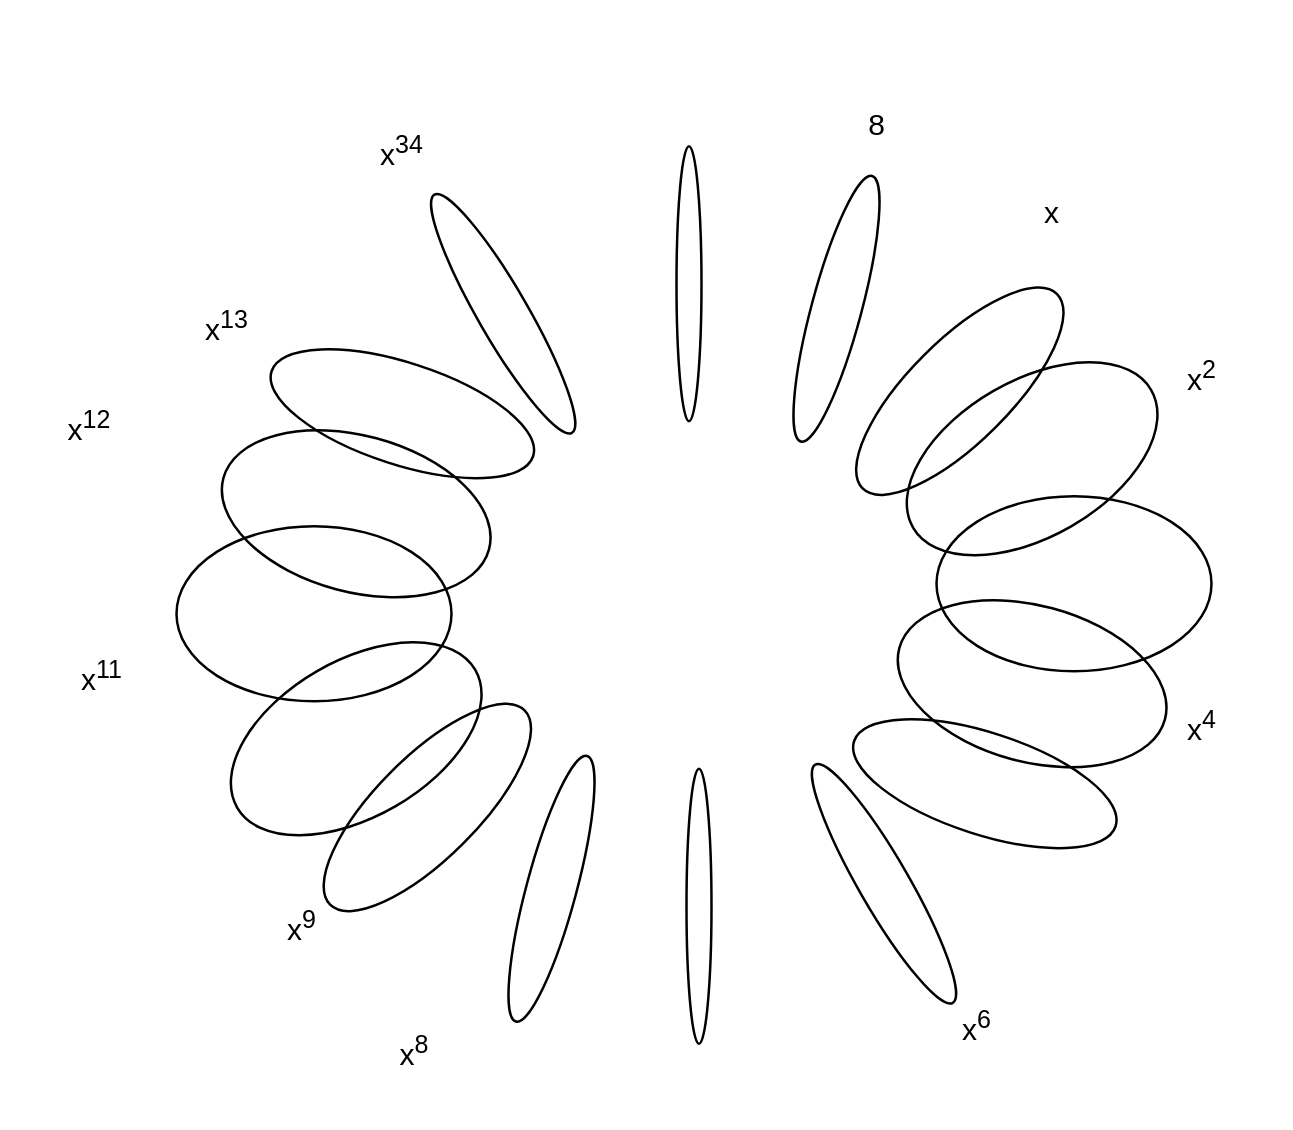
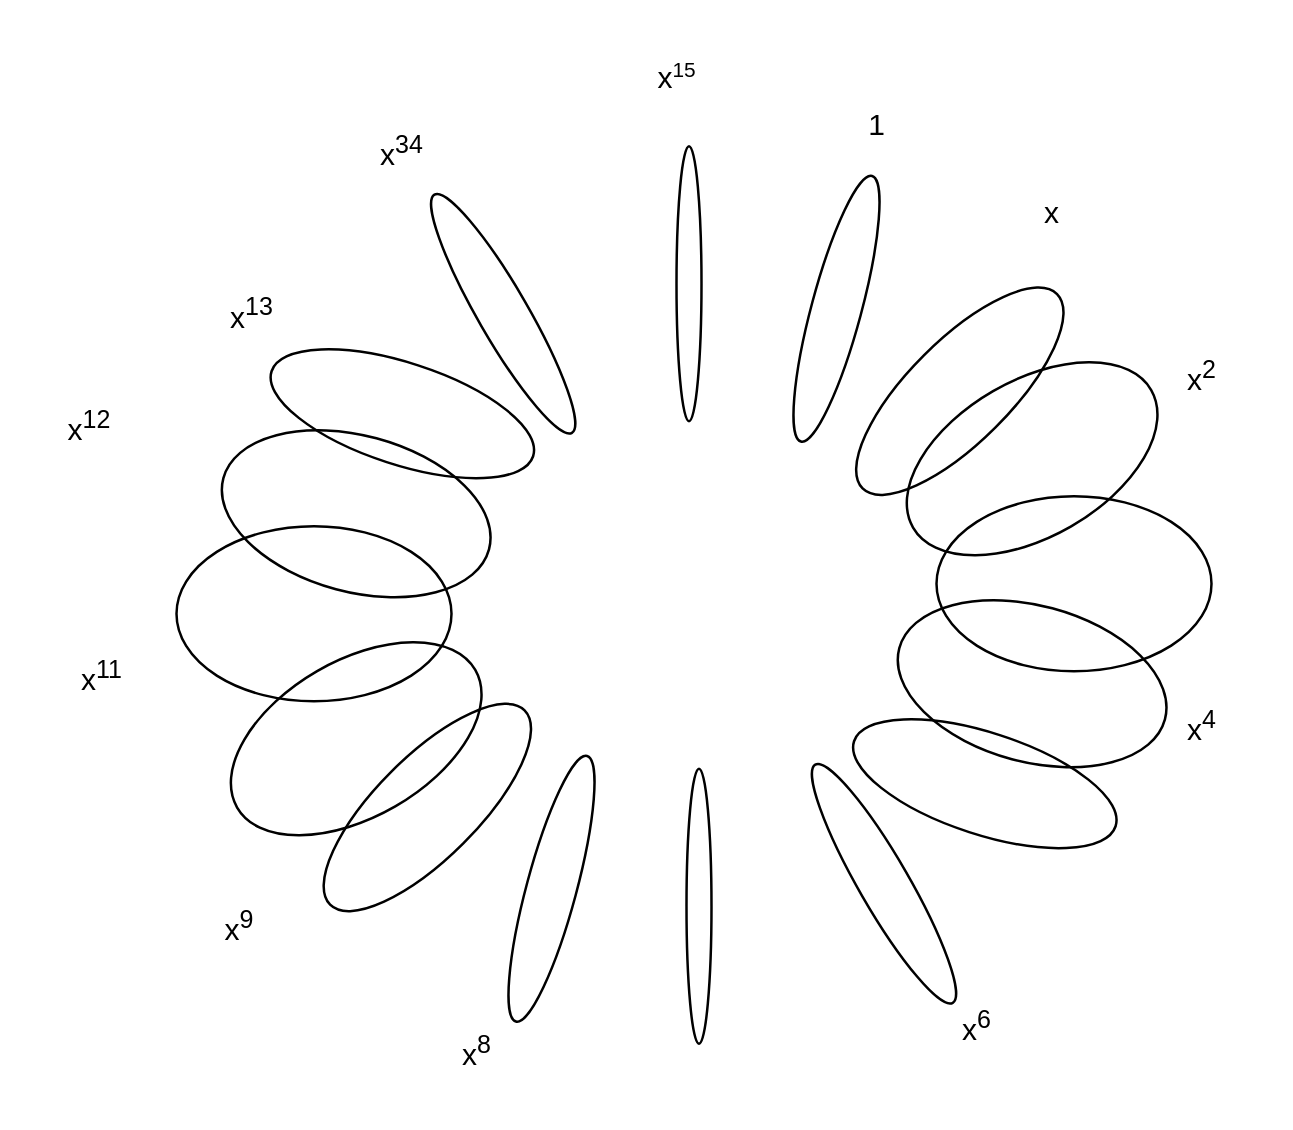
none -> (676, 76)
(878, 126) -> (878, 126)
(226, 326) -> (251, 314)
(301, 926) -> (239, 926)
(414, 1051) -> (476, 1051)
